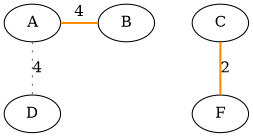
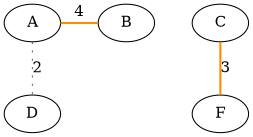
(38, 68) -> (38, 68)
(226, 68) -> (226, 68)
